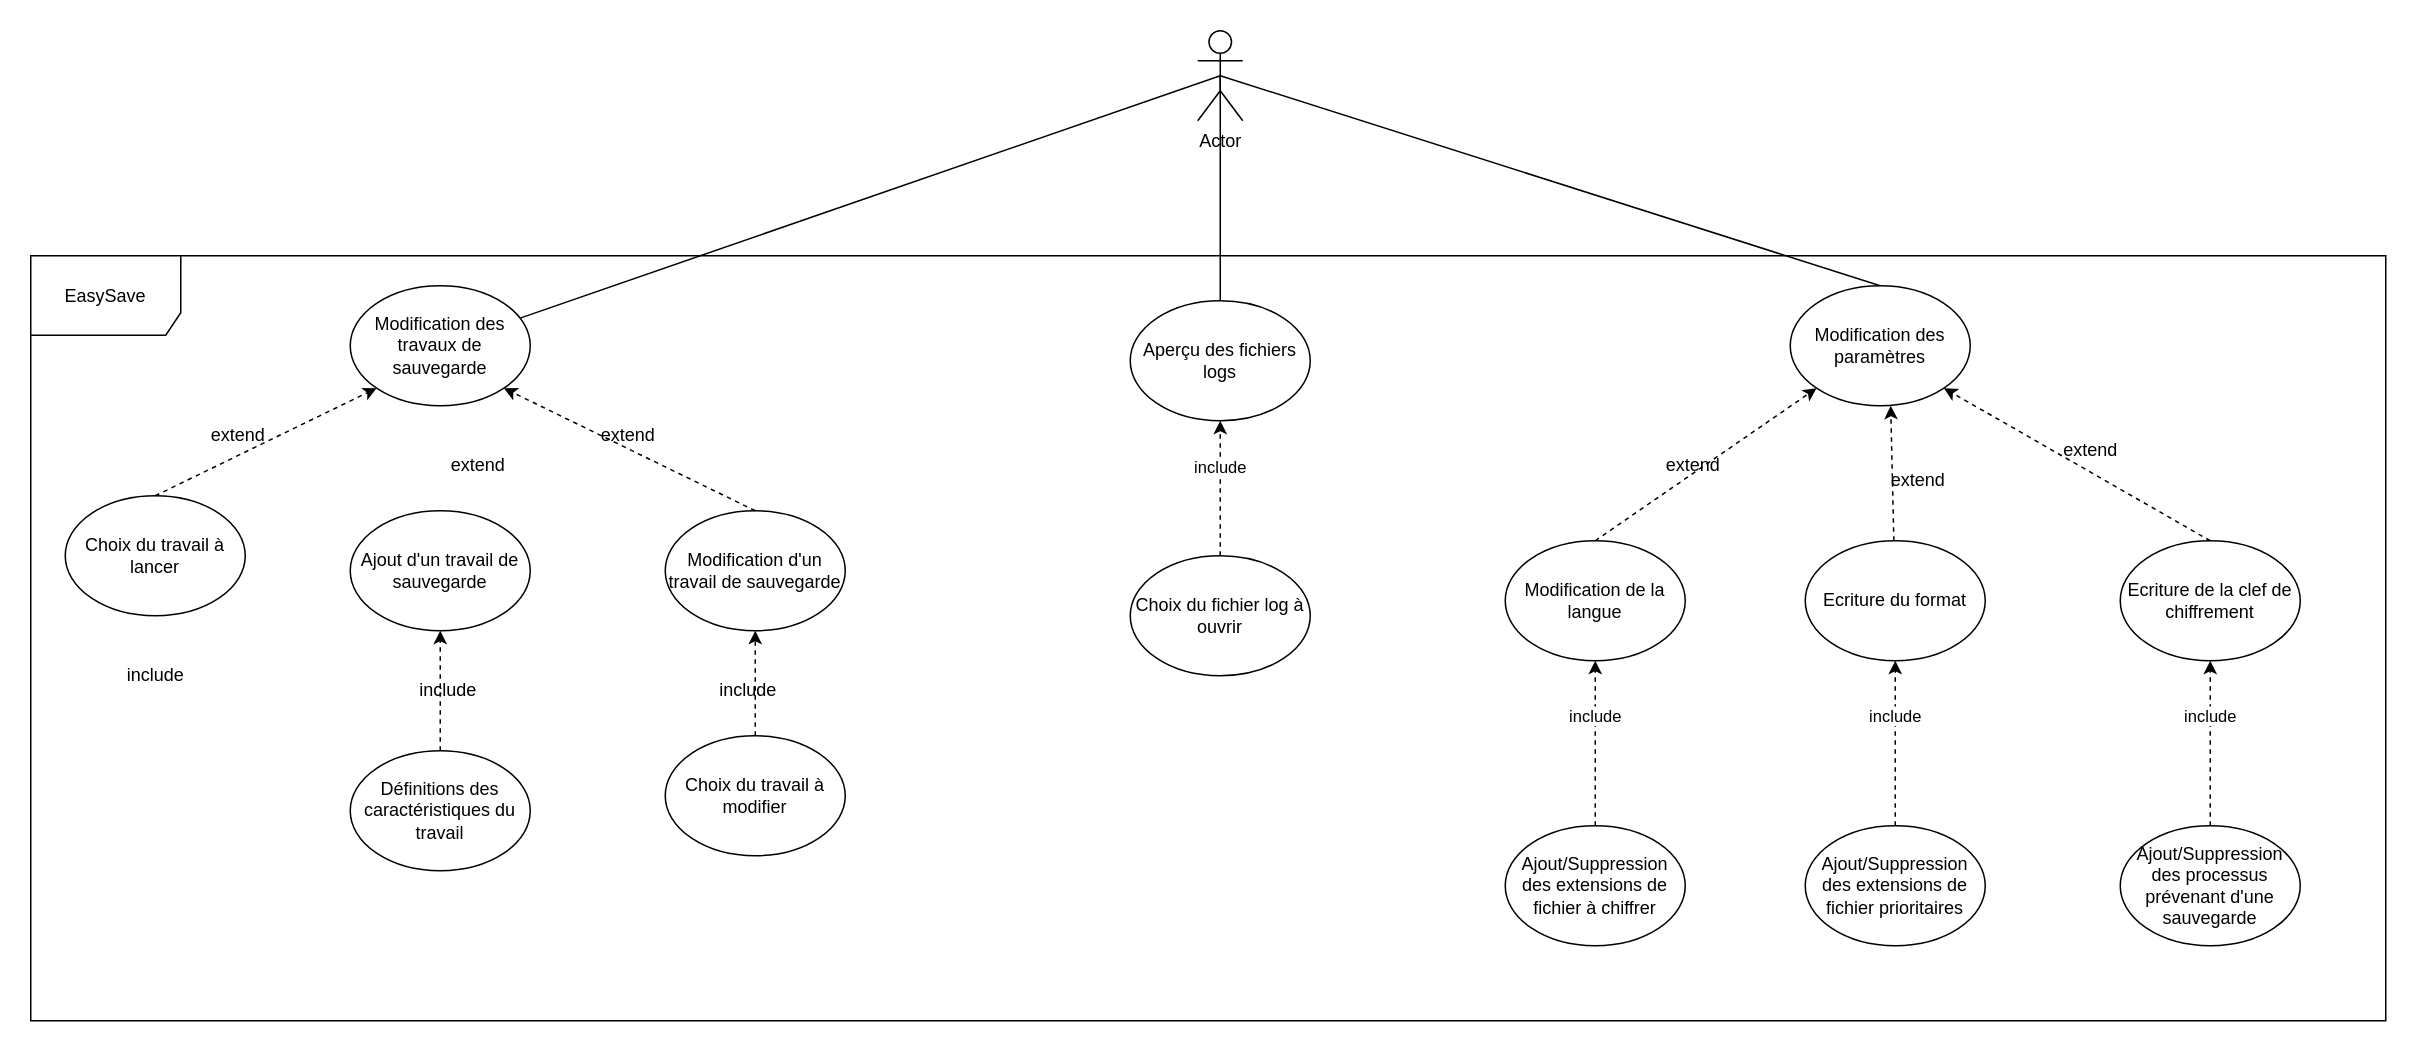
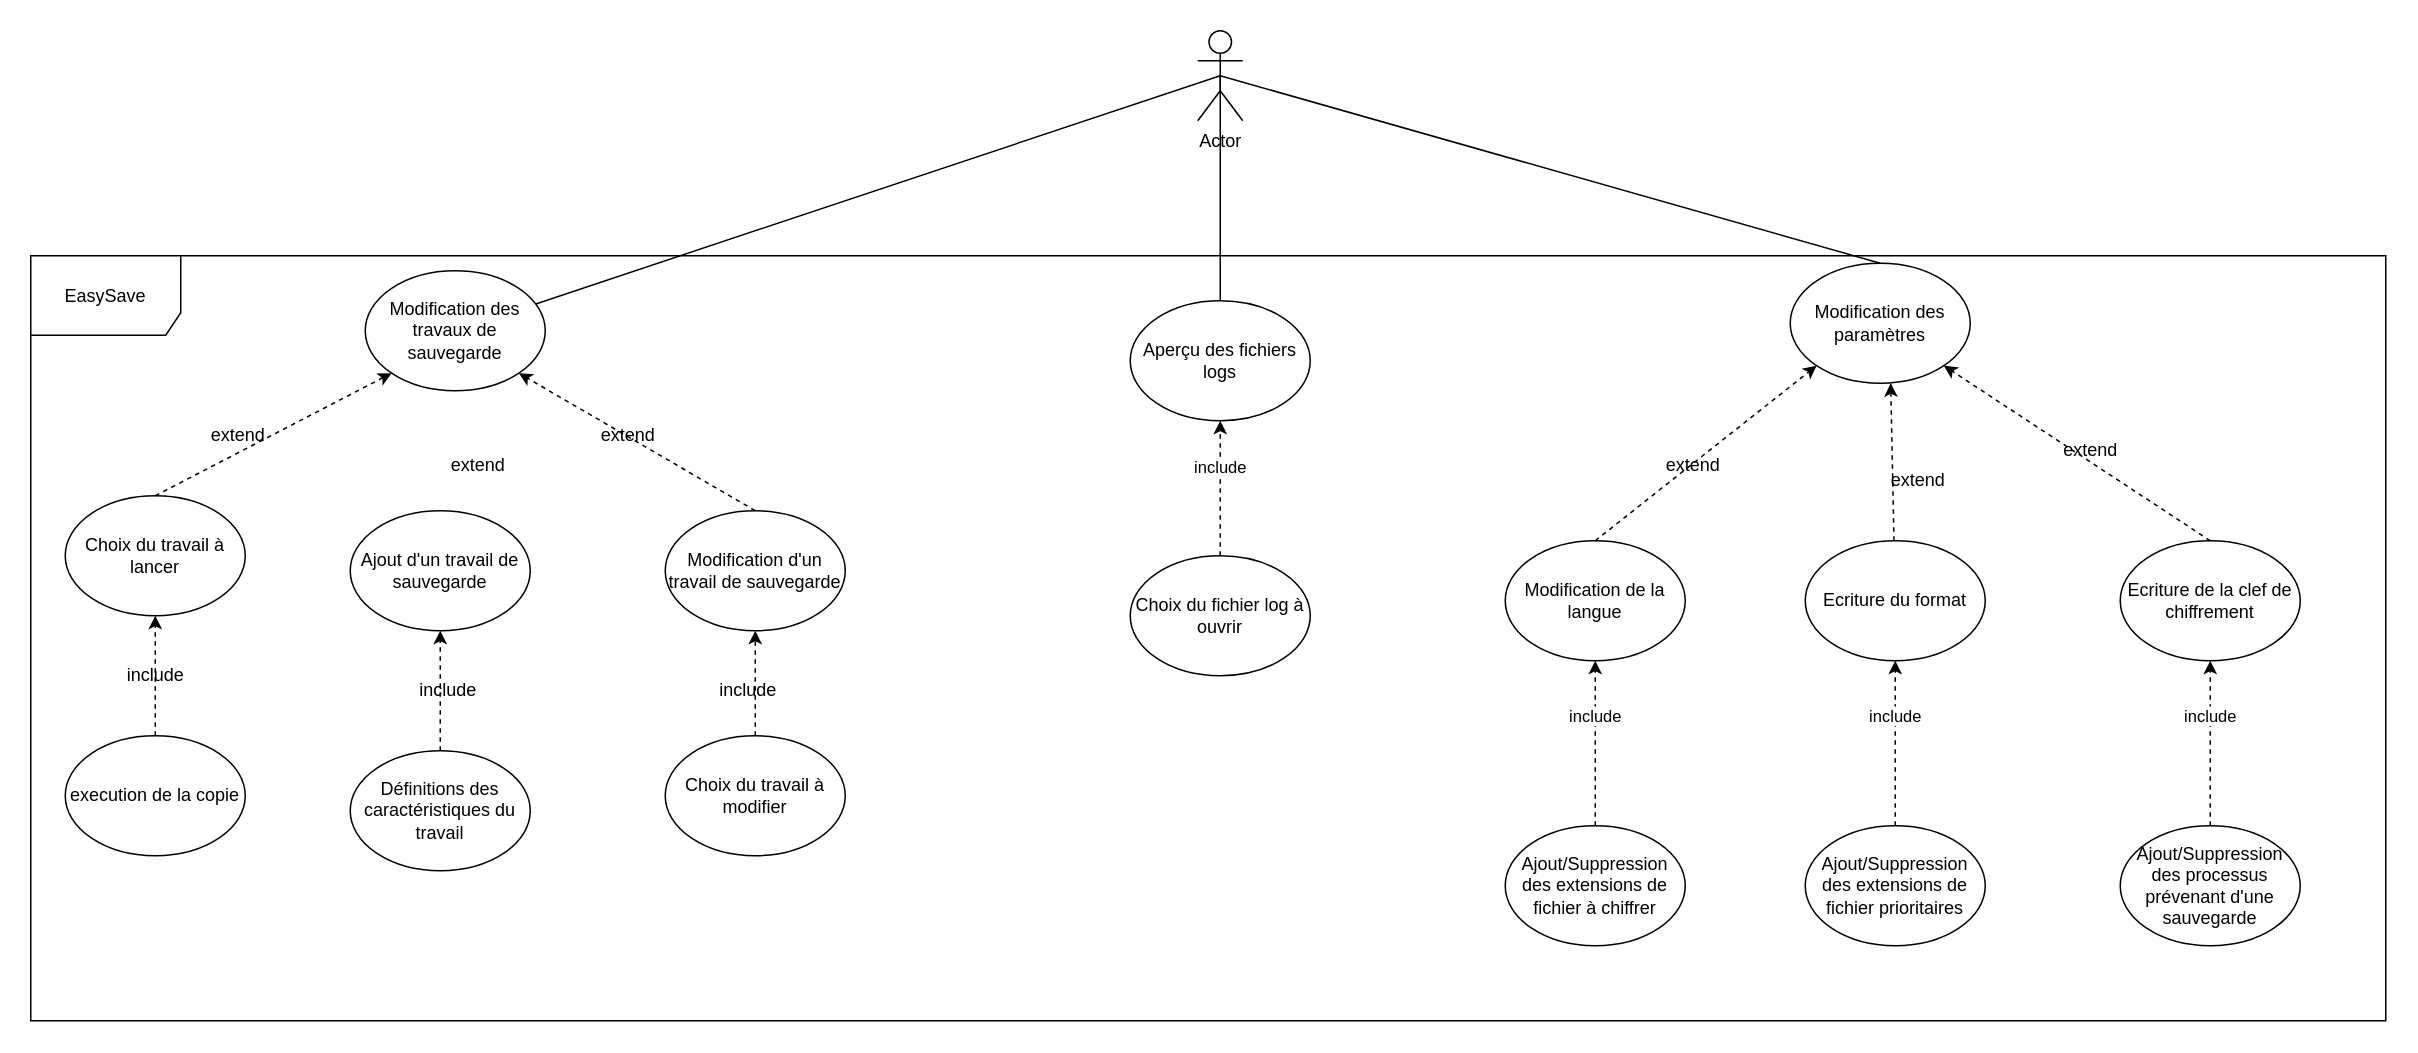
(440, 346) -> (455, 331)
(1880, 346) -> (1880, 323)
none -> (155, 681)
none -> (155, 796)
